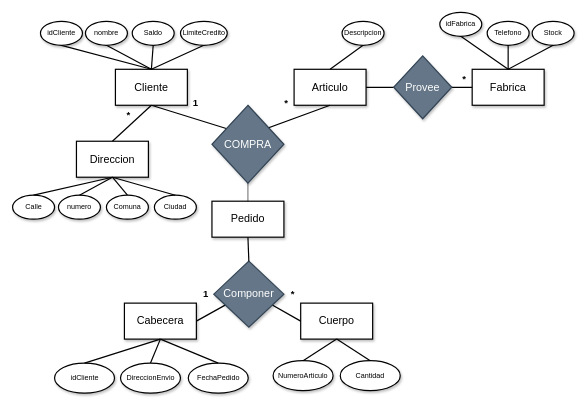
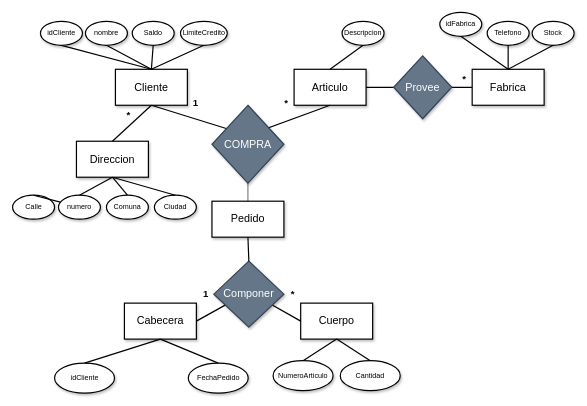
(69, 187) -> (47, 199)
(155, 352) -> none
(151, 378) -> none
